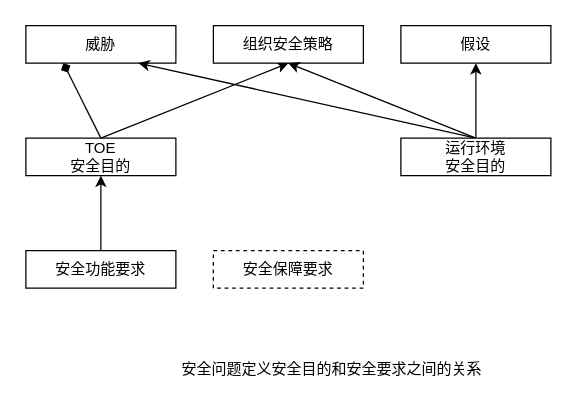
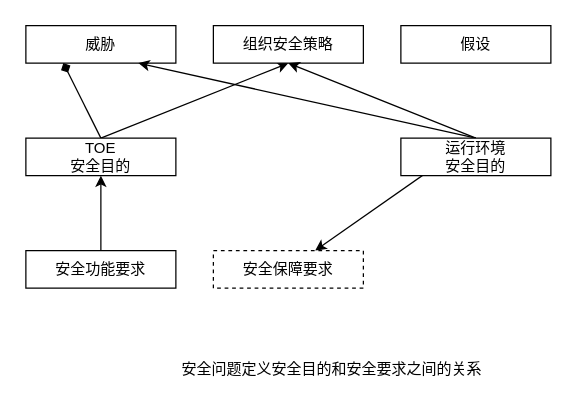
(476, 105) -> (372, 210)
